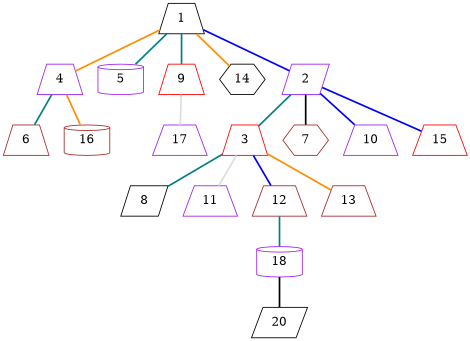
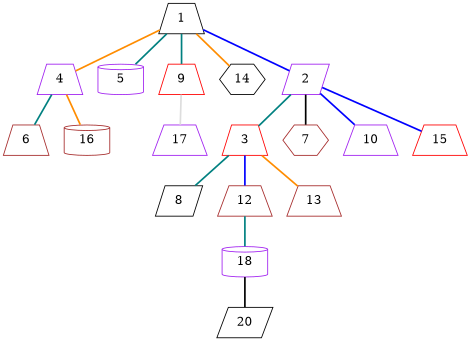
(210, 201) -> none
